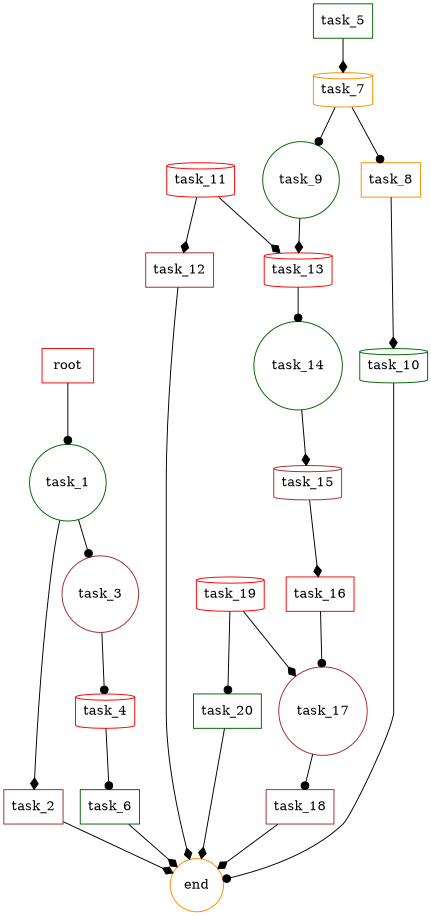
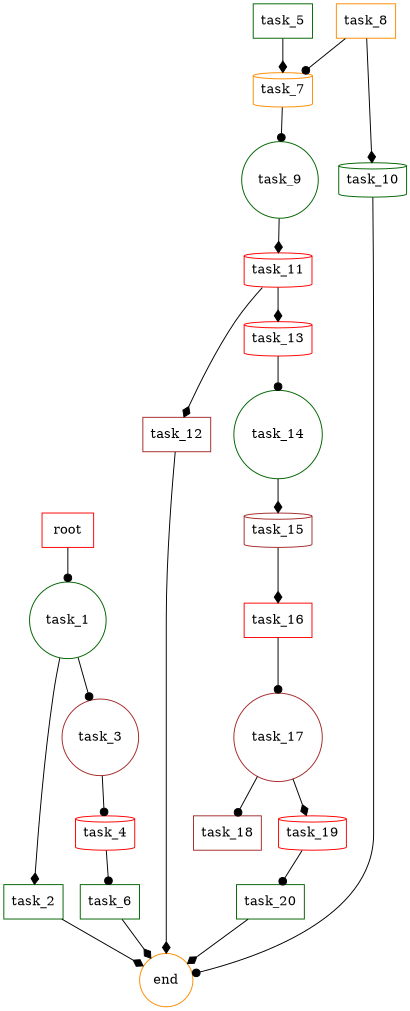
(365, 131) -> (327, 53)
(299, 230) -> (279, 230)
(266, 639) -> (298, 792)
(33, 807) -> (33, 902)
(253, 843) -> none
